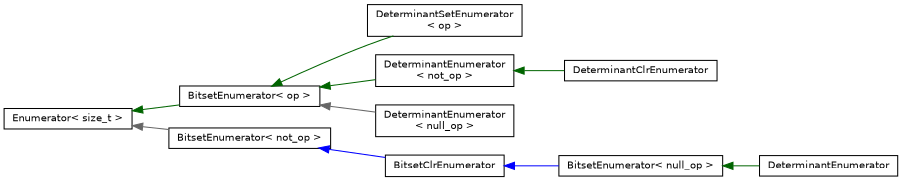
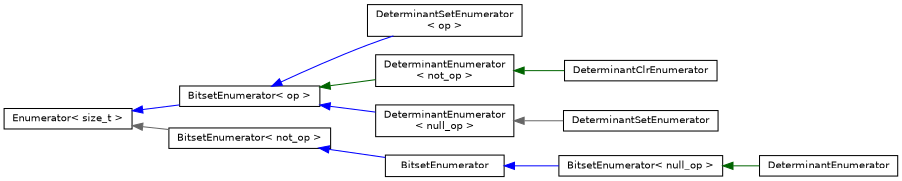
(337, 57) -> (337, 57)
(161, 107) -> (161, 107)
(353, 109) -> (353, 109)
none -> (641, 121)
(445, 166) -> (445, 166)
